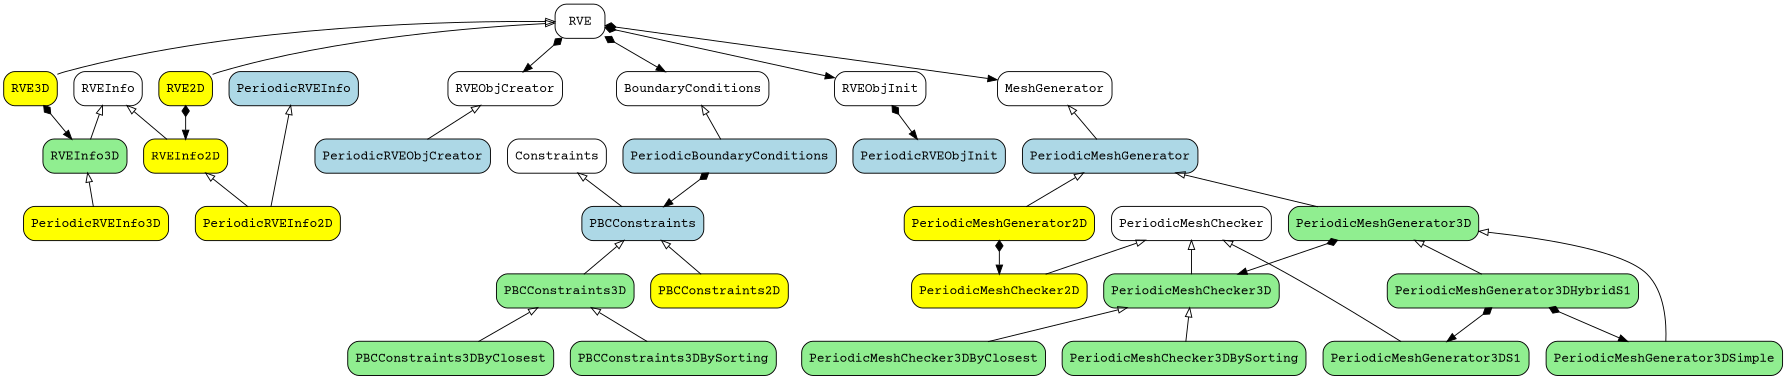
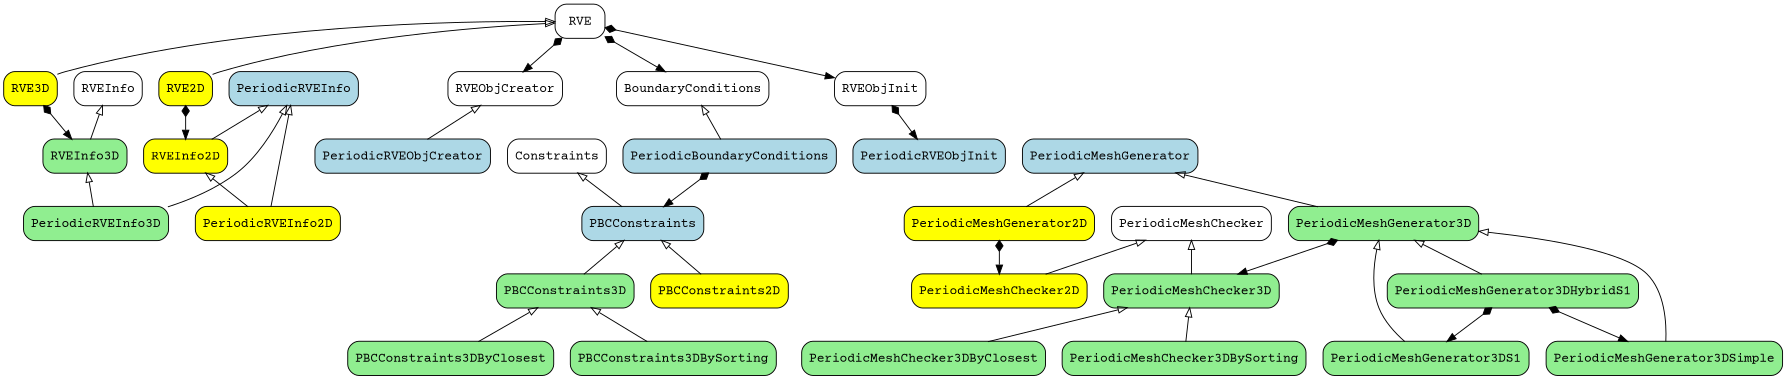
(1055, 89) -> none
(151, 125) -> (236, 125)
none -> (236, 173)
(96, 224) -> (96, 224)
(1318, 291) -> (1376, 300)
